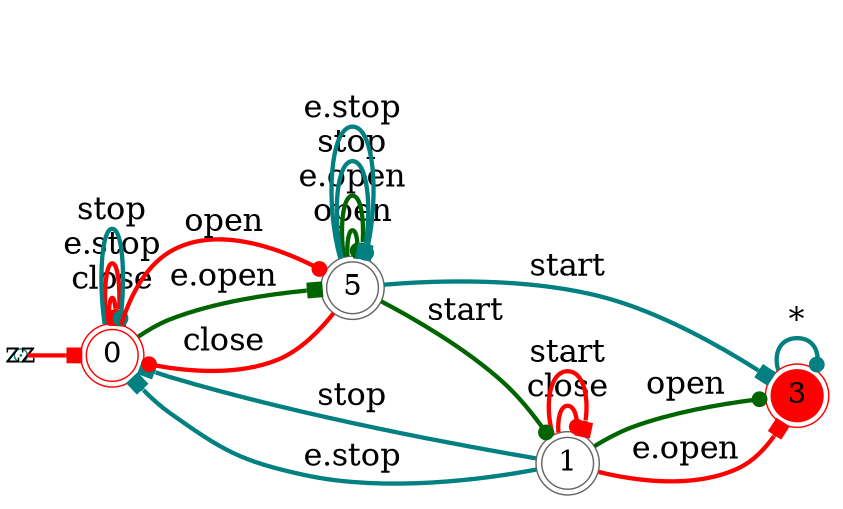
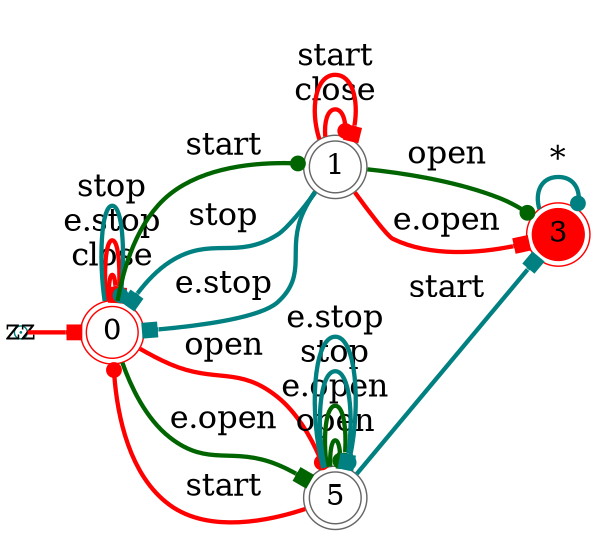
(224, 342) -> (224, 488)
(469, 355) -> (173, 192)
